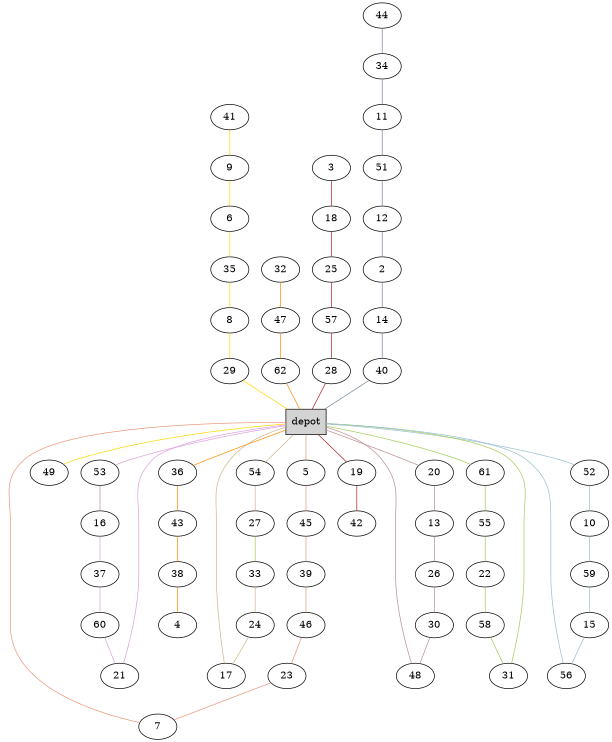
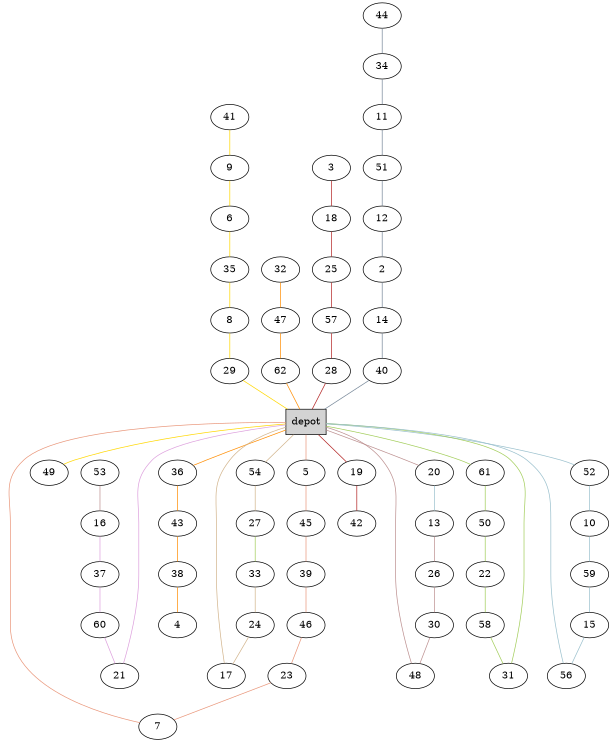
(200, 442) -> none
(434, 498) -> (434, 498)
(485, 524) -> (485, 524)
